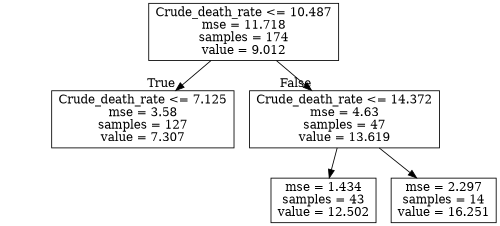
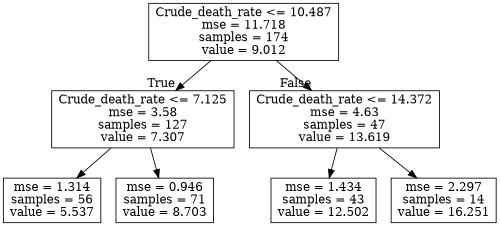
none -> (52, 200)
none -> (165, 200)
